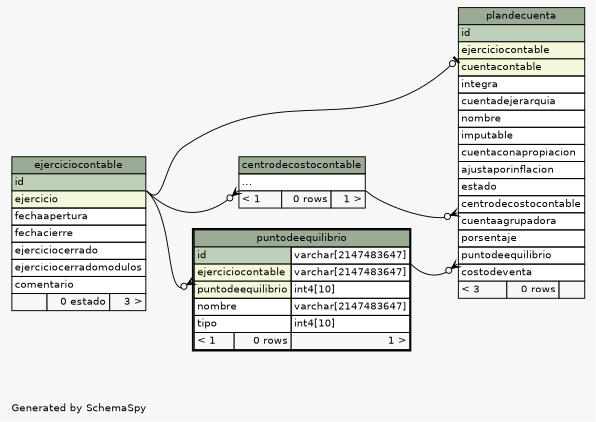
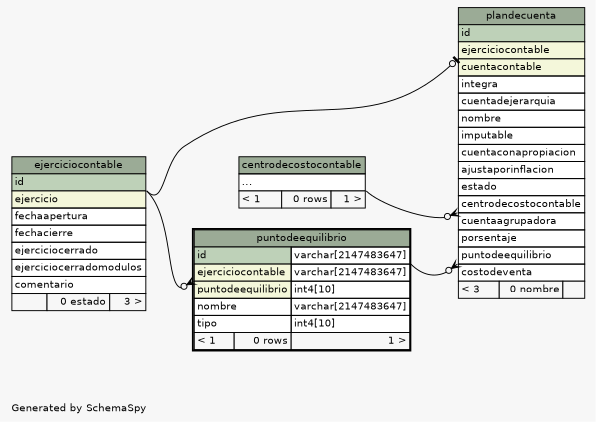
(185, 212) -> none
(539, 289) -> (535, 289)
